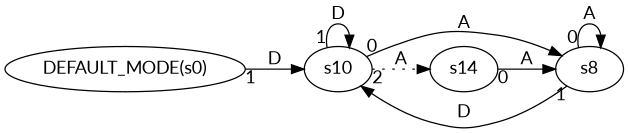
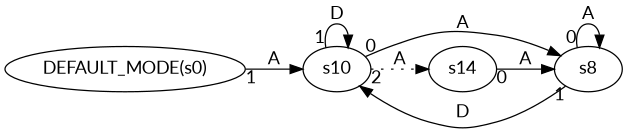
(275, 60) -> (274, 60)
